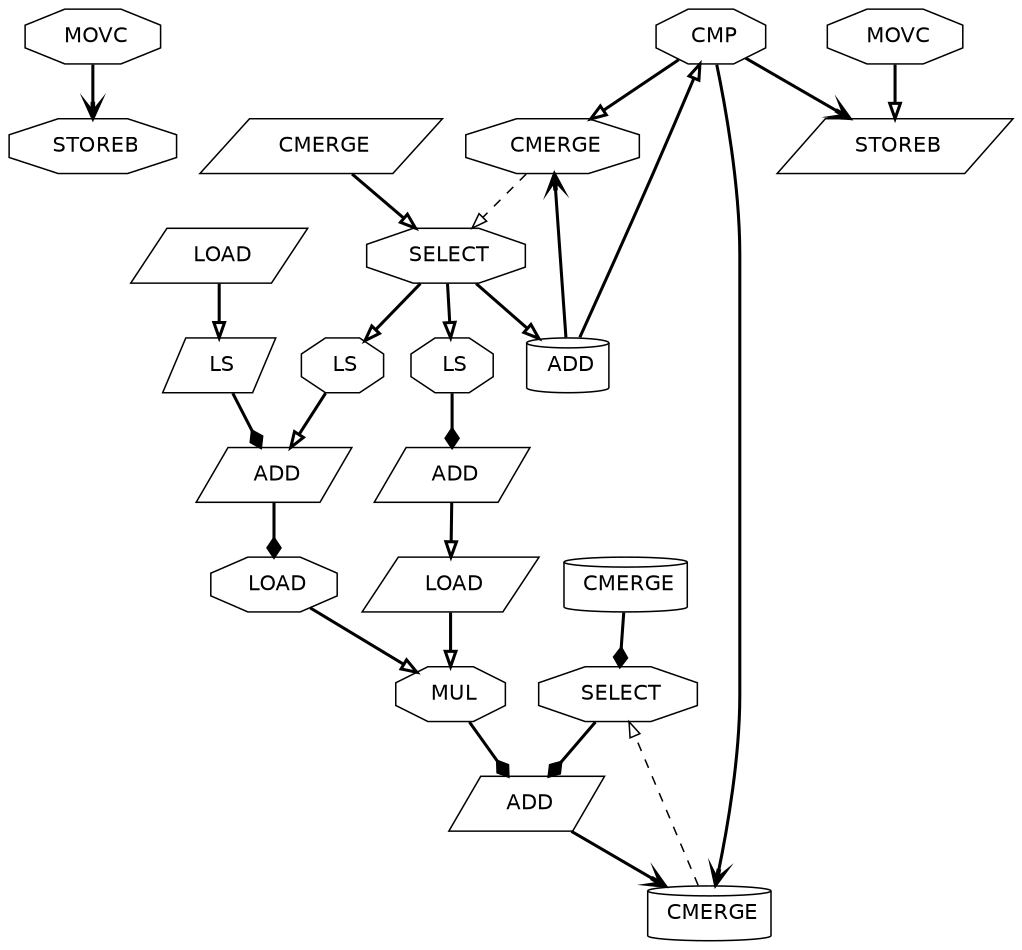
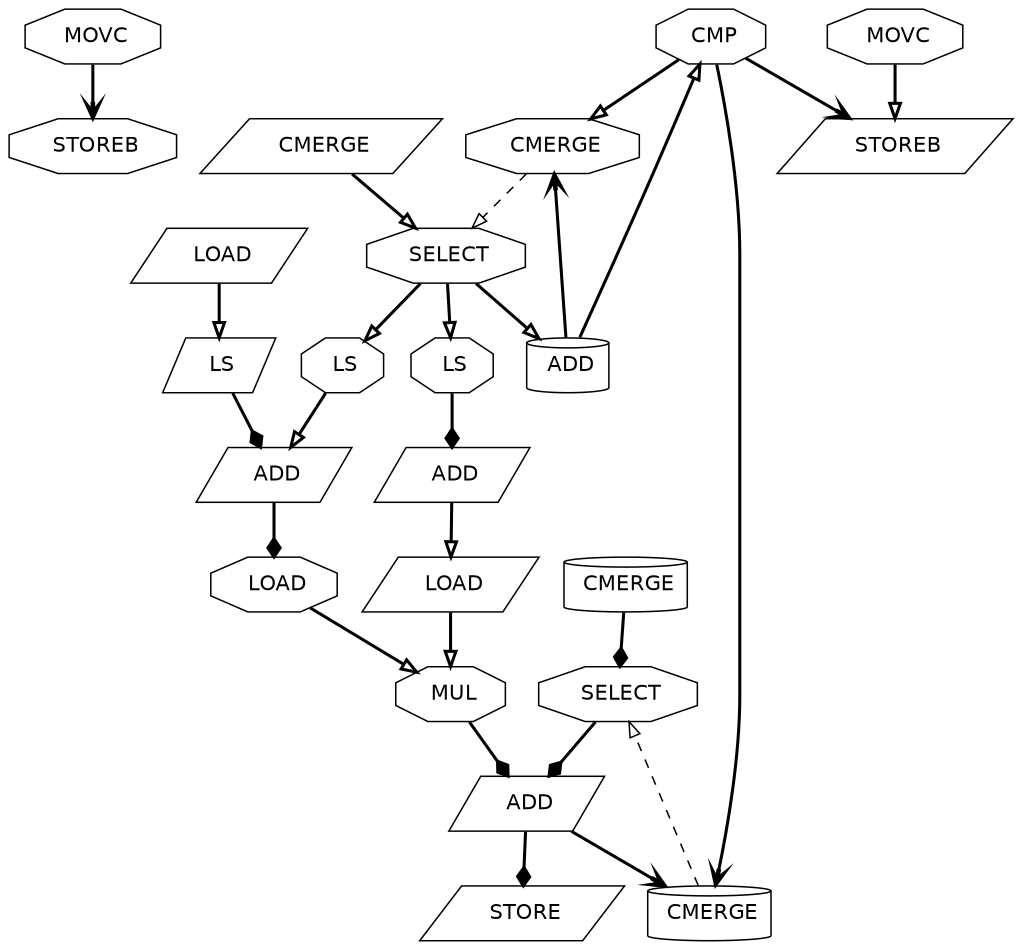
none -> (522, 913)
